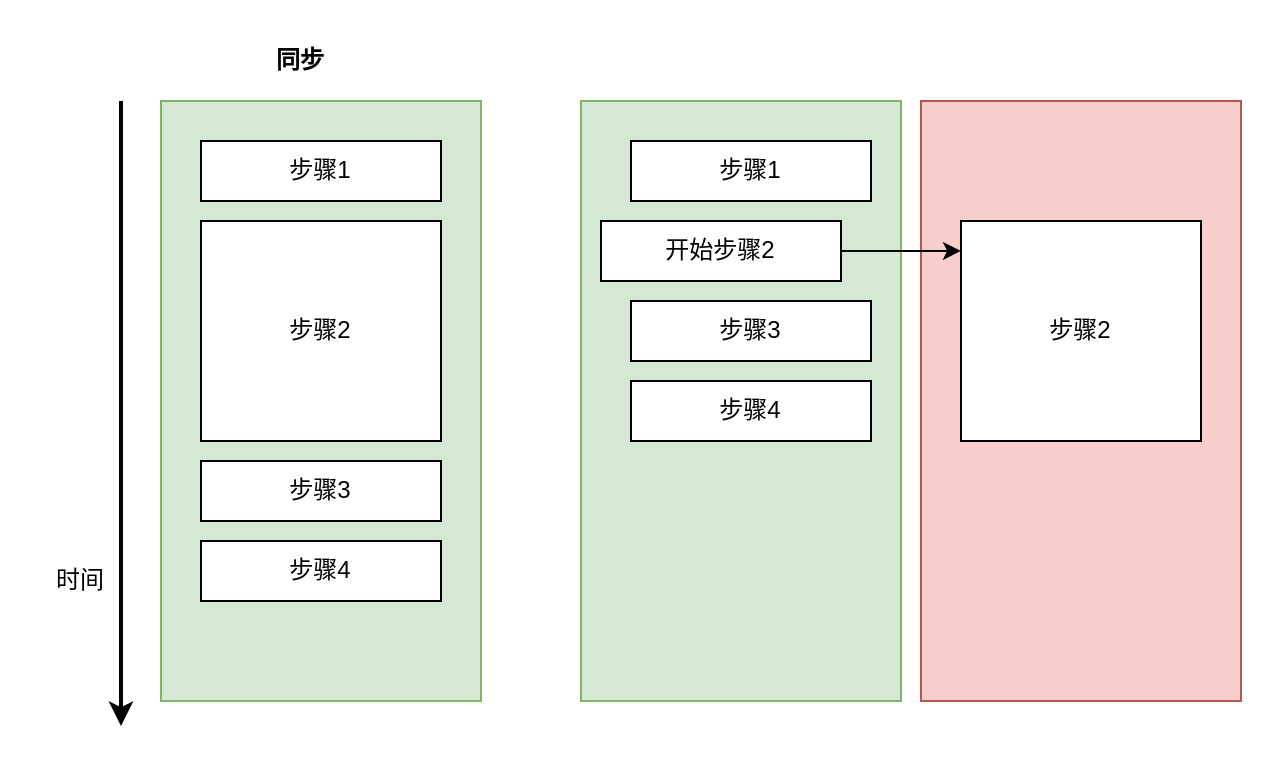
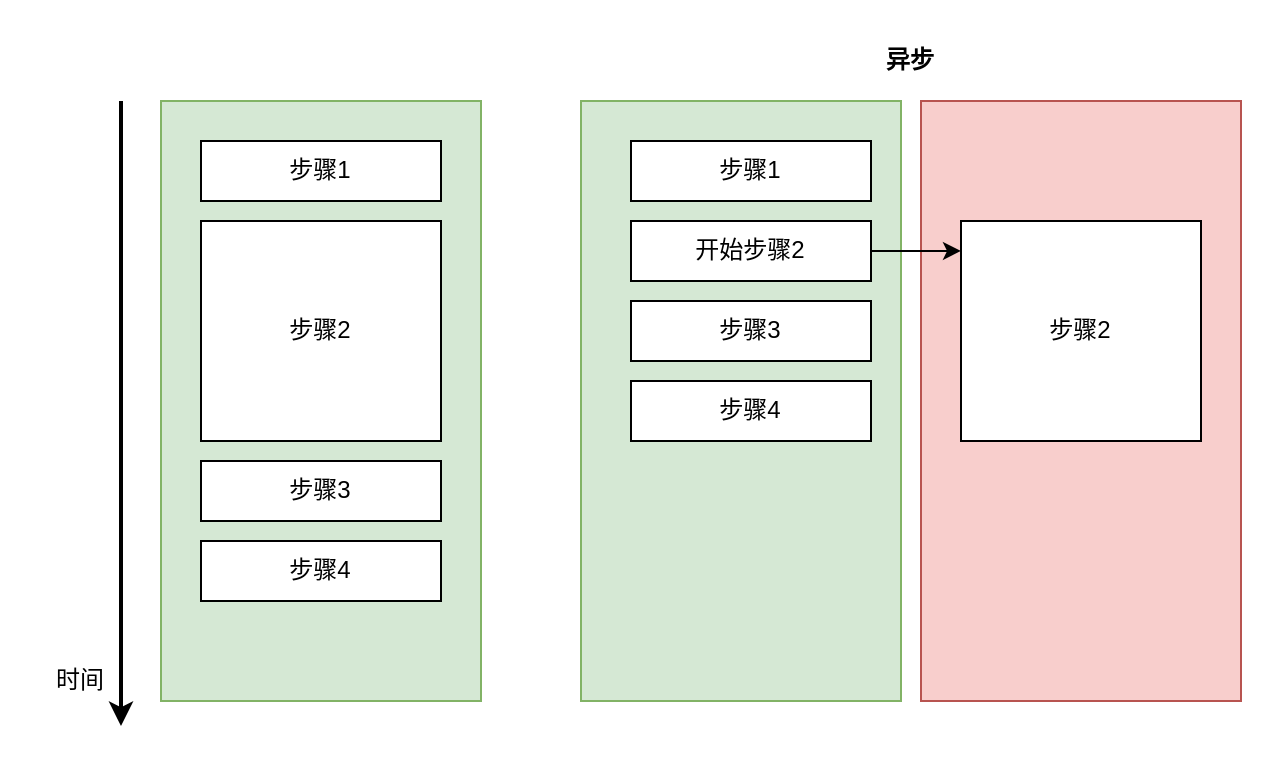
(301, 61) -> none
none -> (911, 61)
(721, 251) -> (751, 251)
(81, 581) -> (81, 681)
